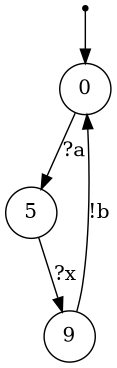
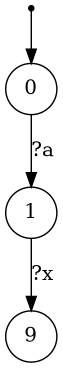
(31, 213) -> (31, 213)
(88, 221) -> none
